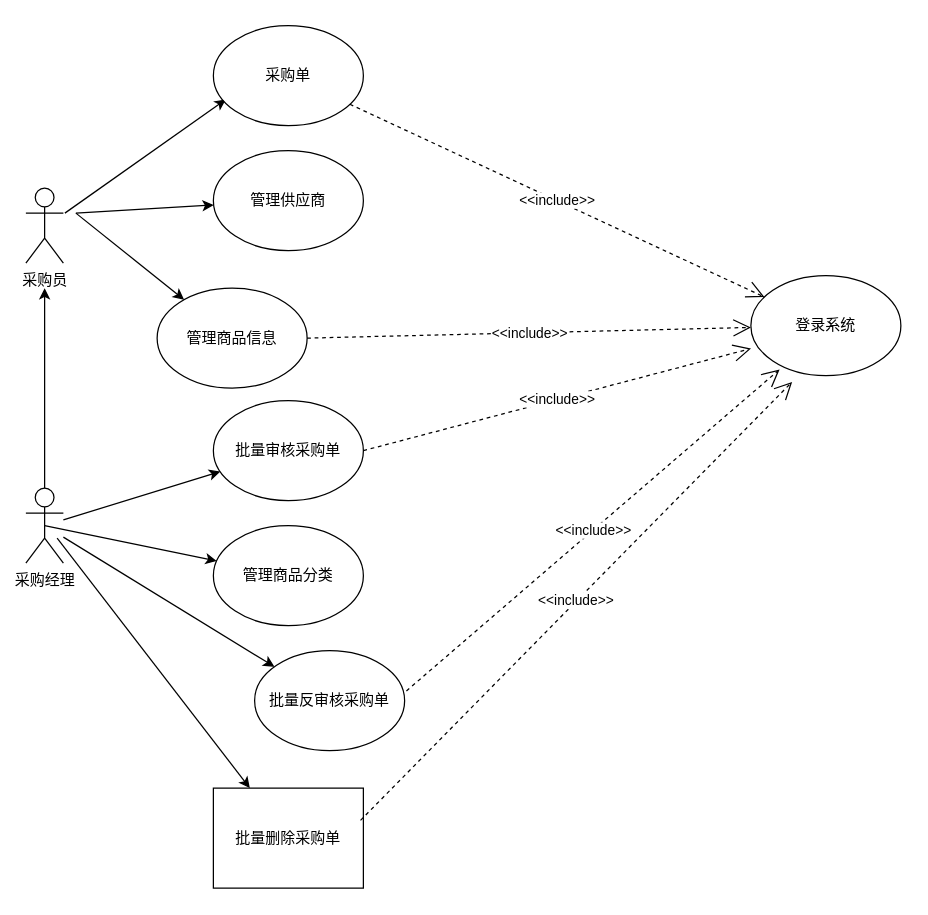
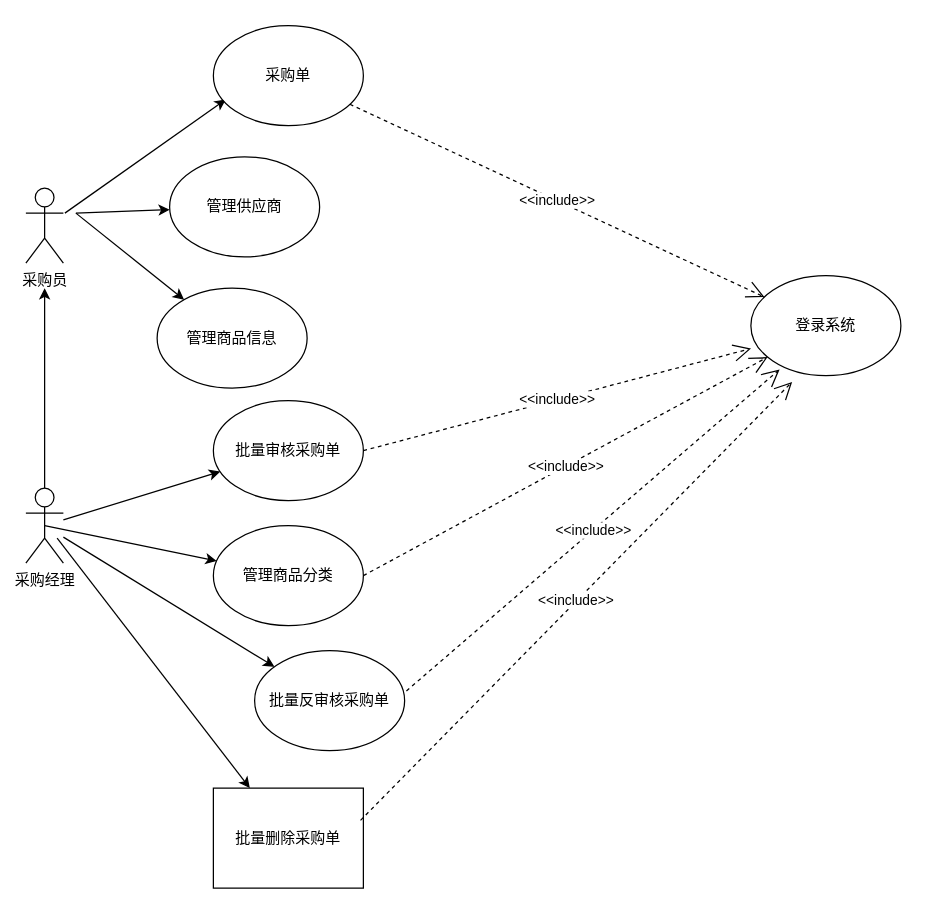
(288, 201) -> (244, 207)
(527, 333) -> none
none -> (564, 467)
